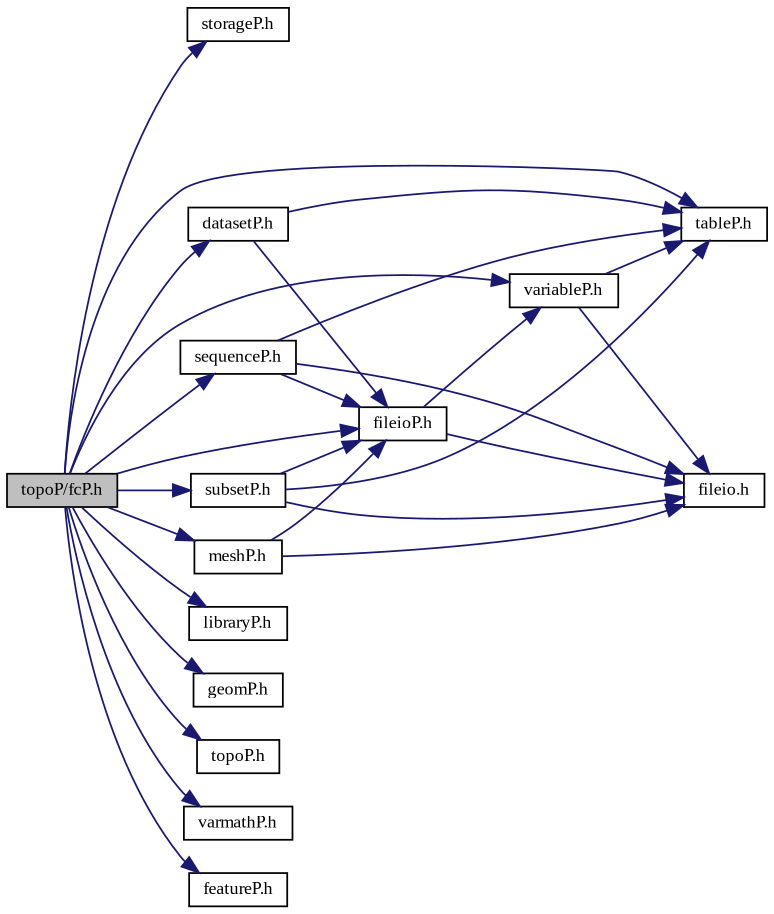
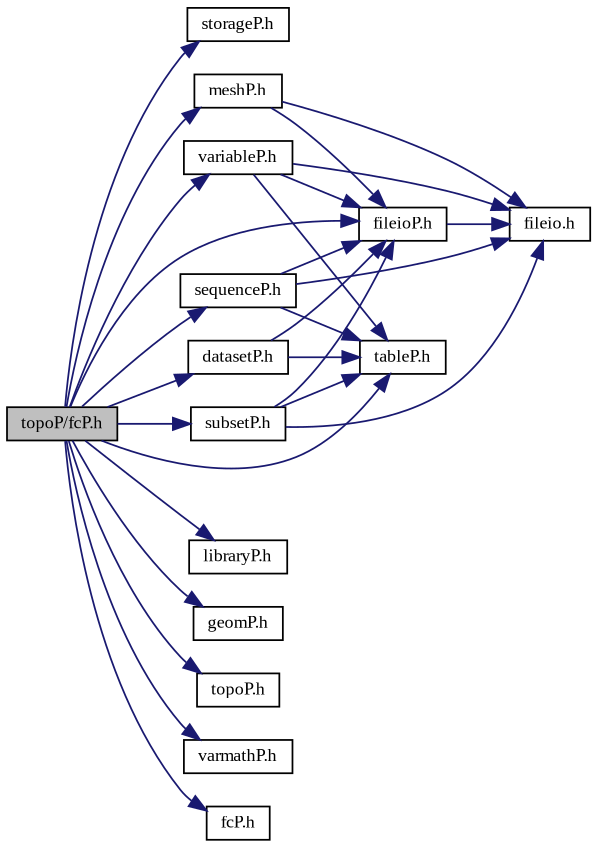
(475, 362) -> (312, 188)
(238, 890) -> (238, 823)
